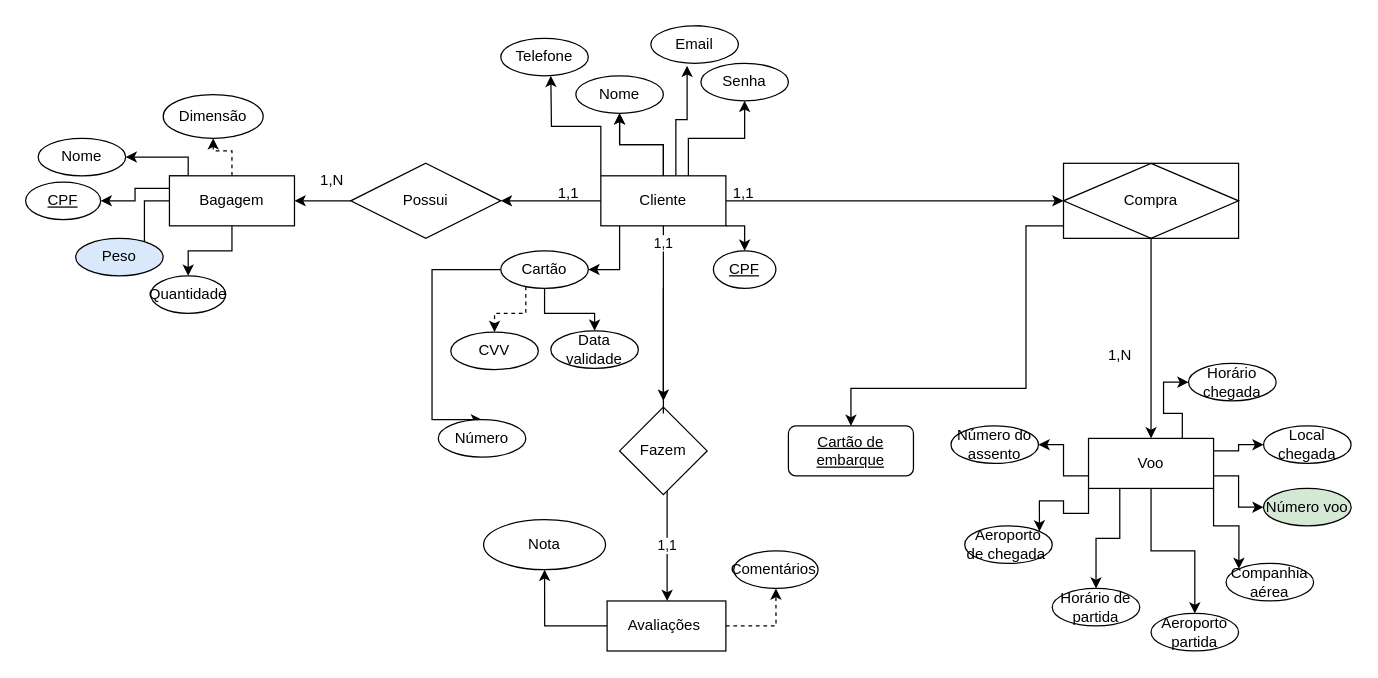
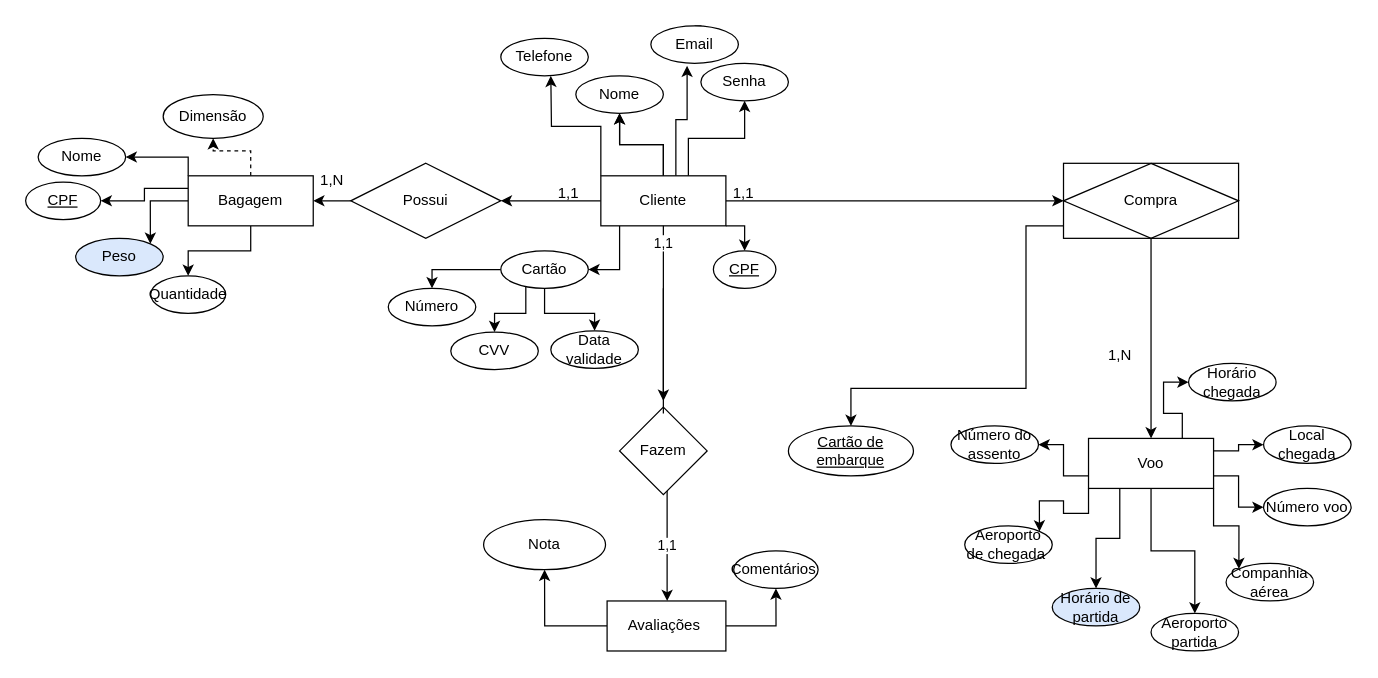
(232, 201) -> (251, 201)
(518, 313) -> (518, 313)
(482, 438) -> (432, 307)
(851, 451) -> (851, 451)
(1307, 507) -> (1307, 507)
(1096, 607) -> (1096, 607)
(765, 626) -> (765, 626)
